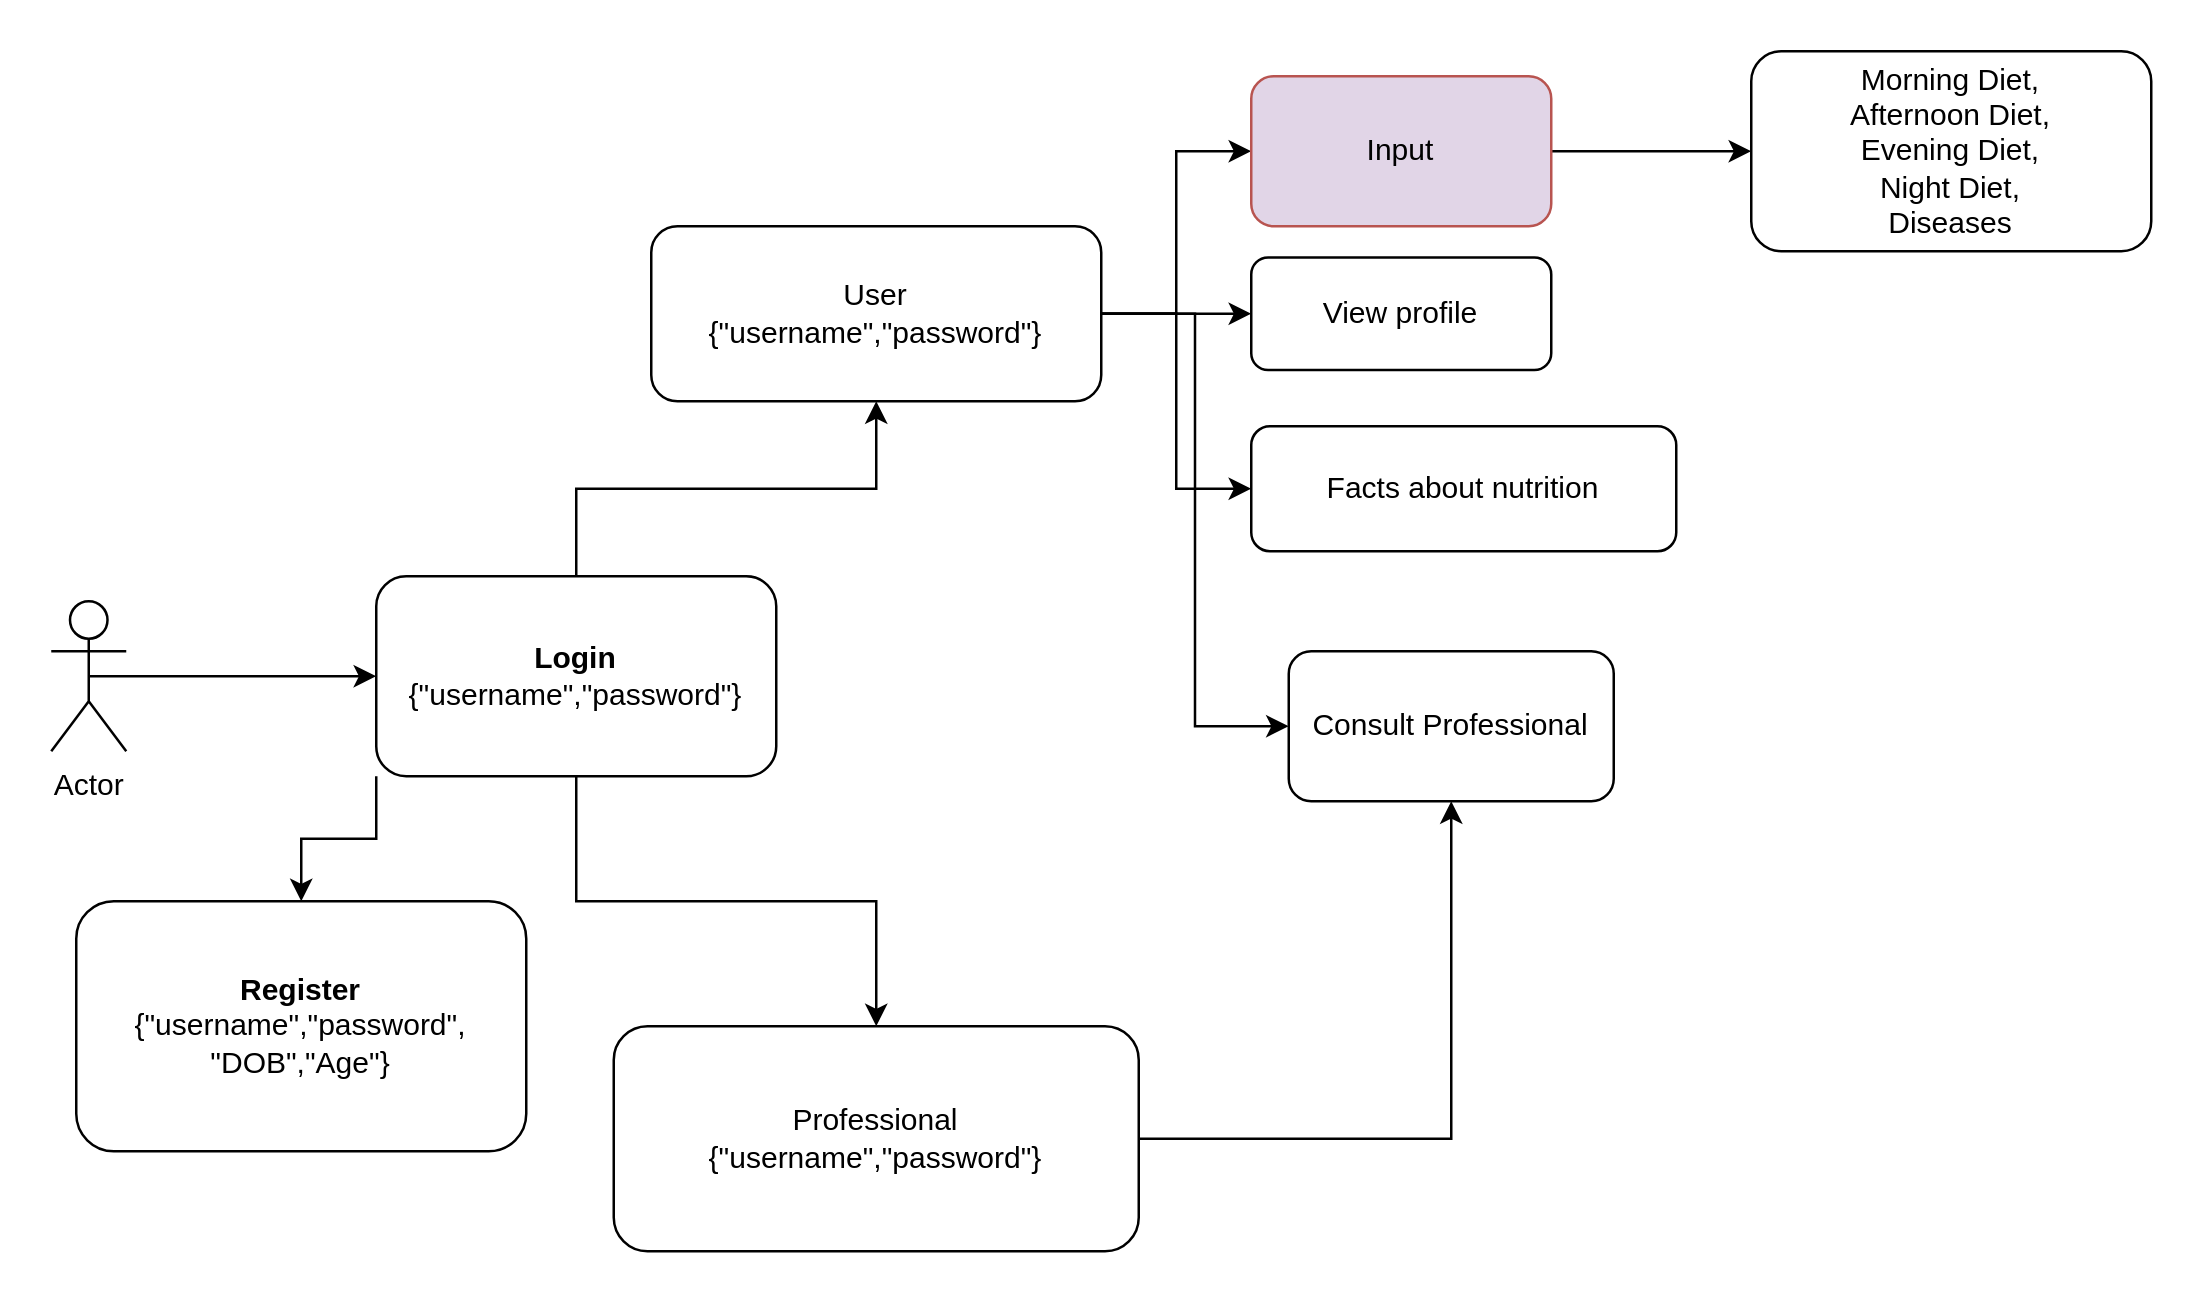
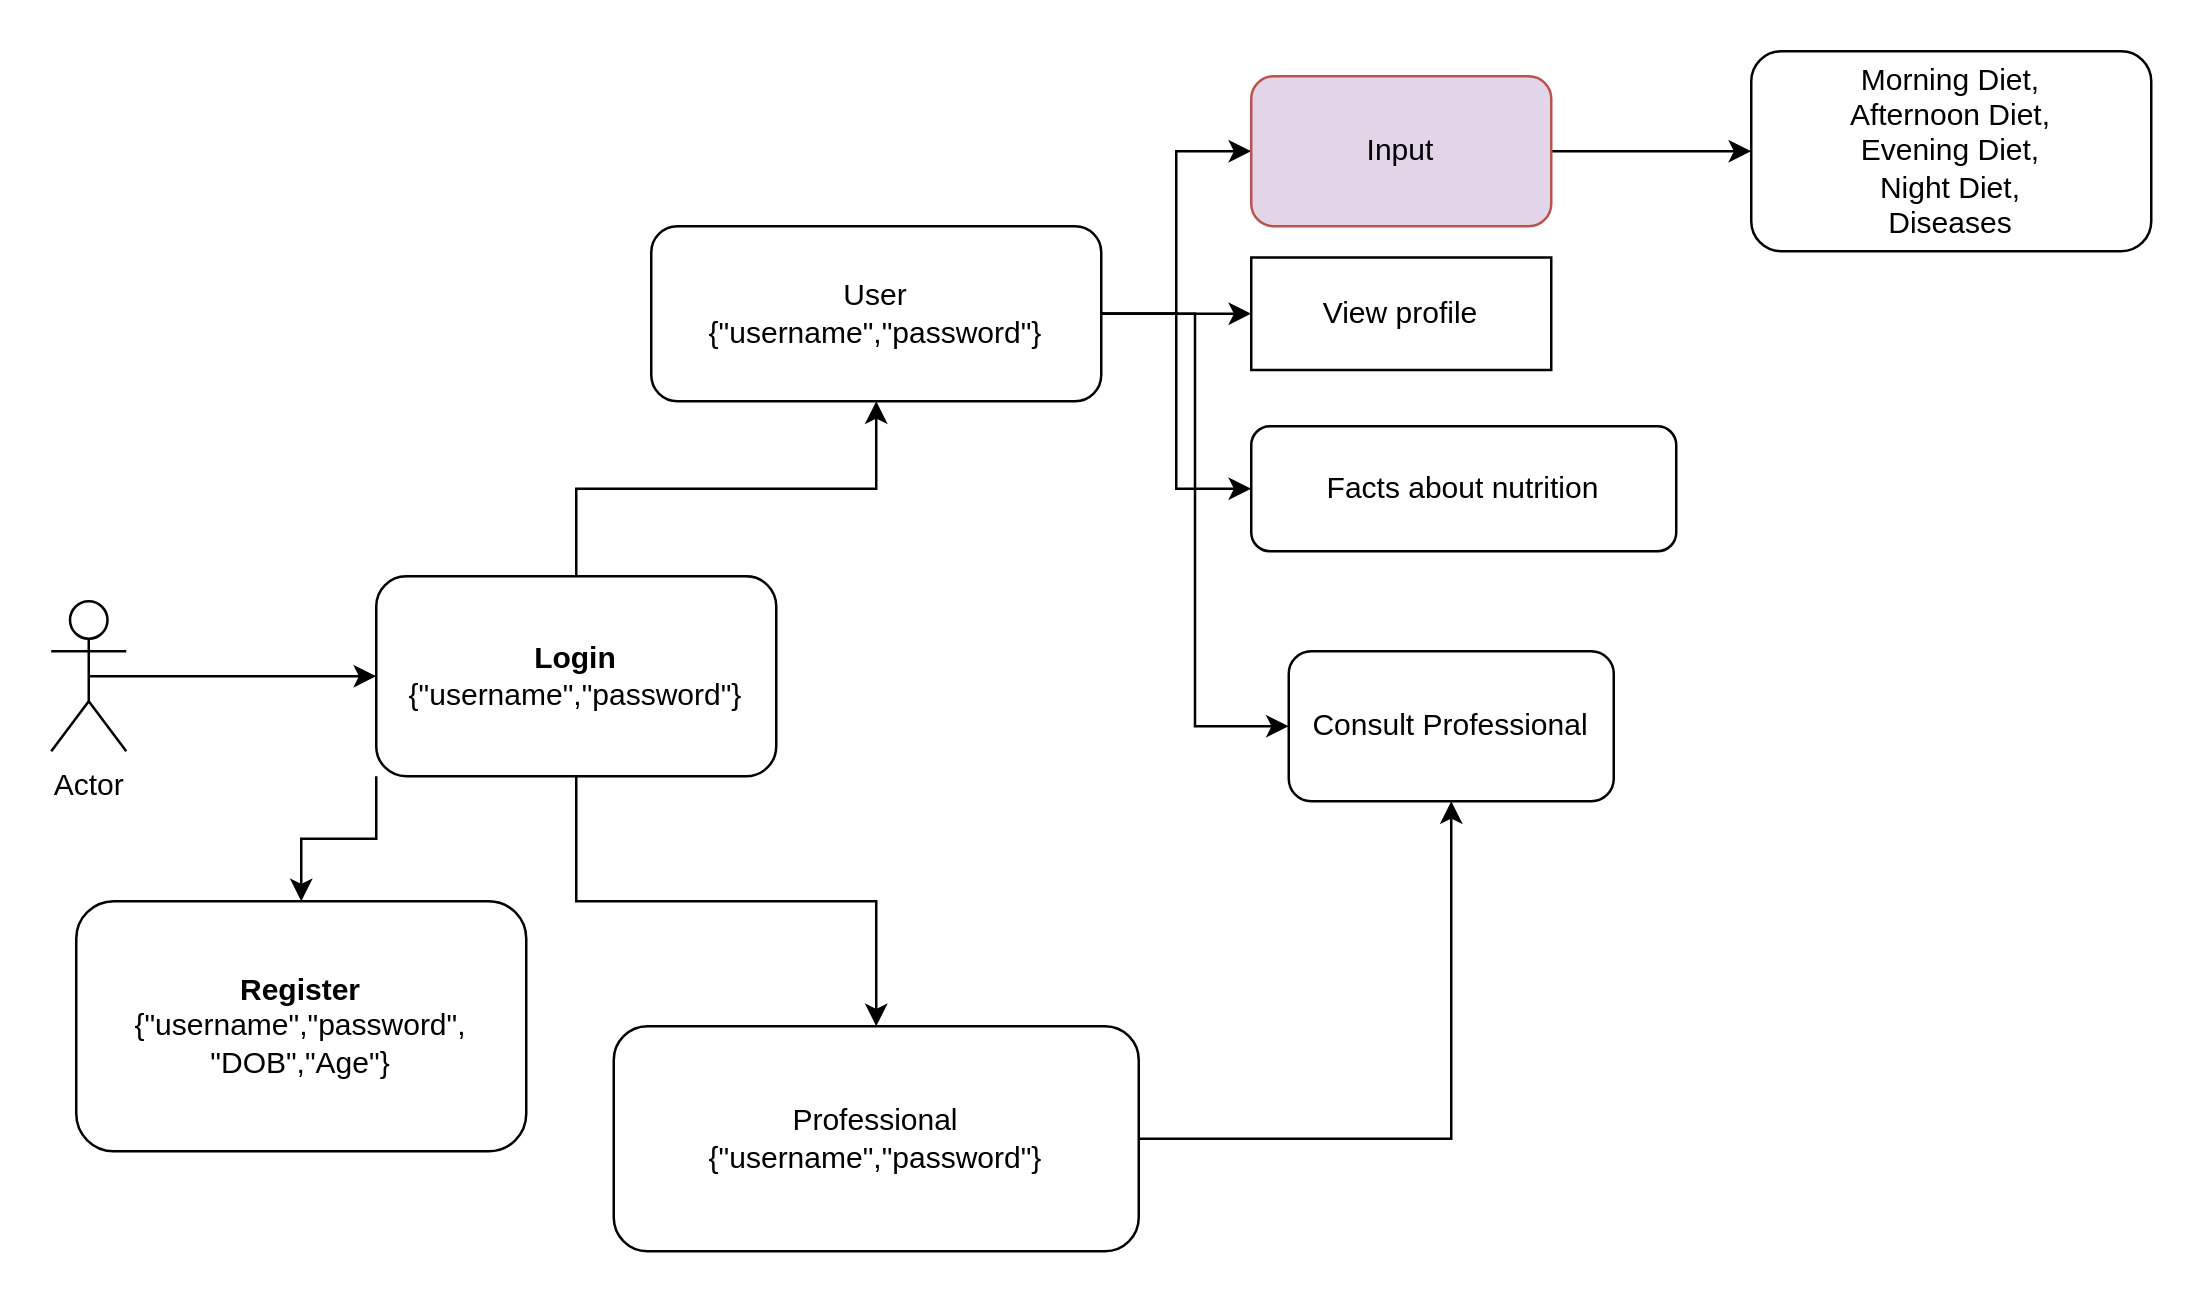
(1401, 314) -> (1401, 314)
